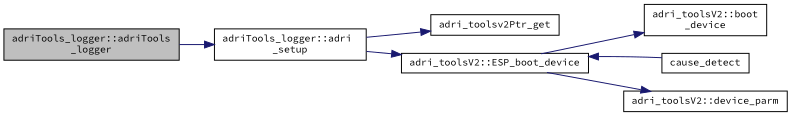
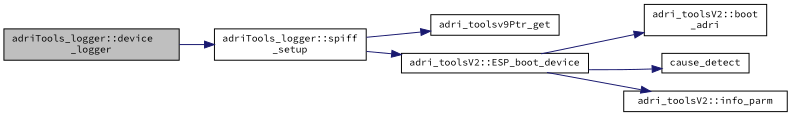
(705, 20) -> (705, 20)
(495, 25) -> (495, 25)
(92, 45) -> (92, 45)
(290, 45) -> (290, 45)
(630, 57) -> (620, 70)
(705, 101) -> (705, 101)
